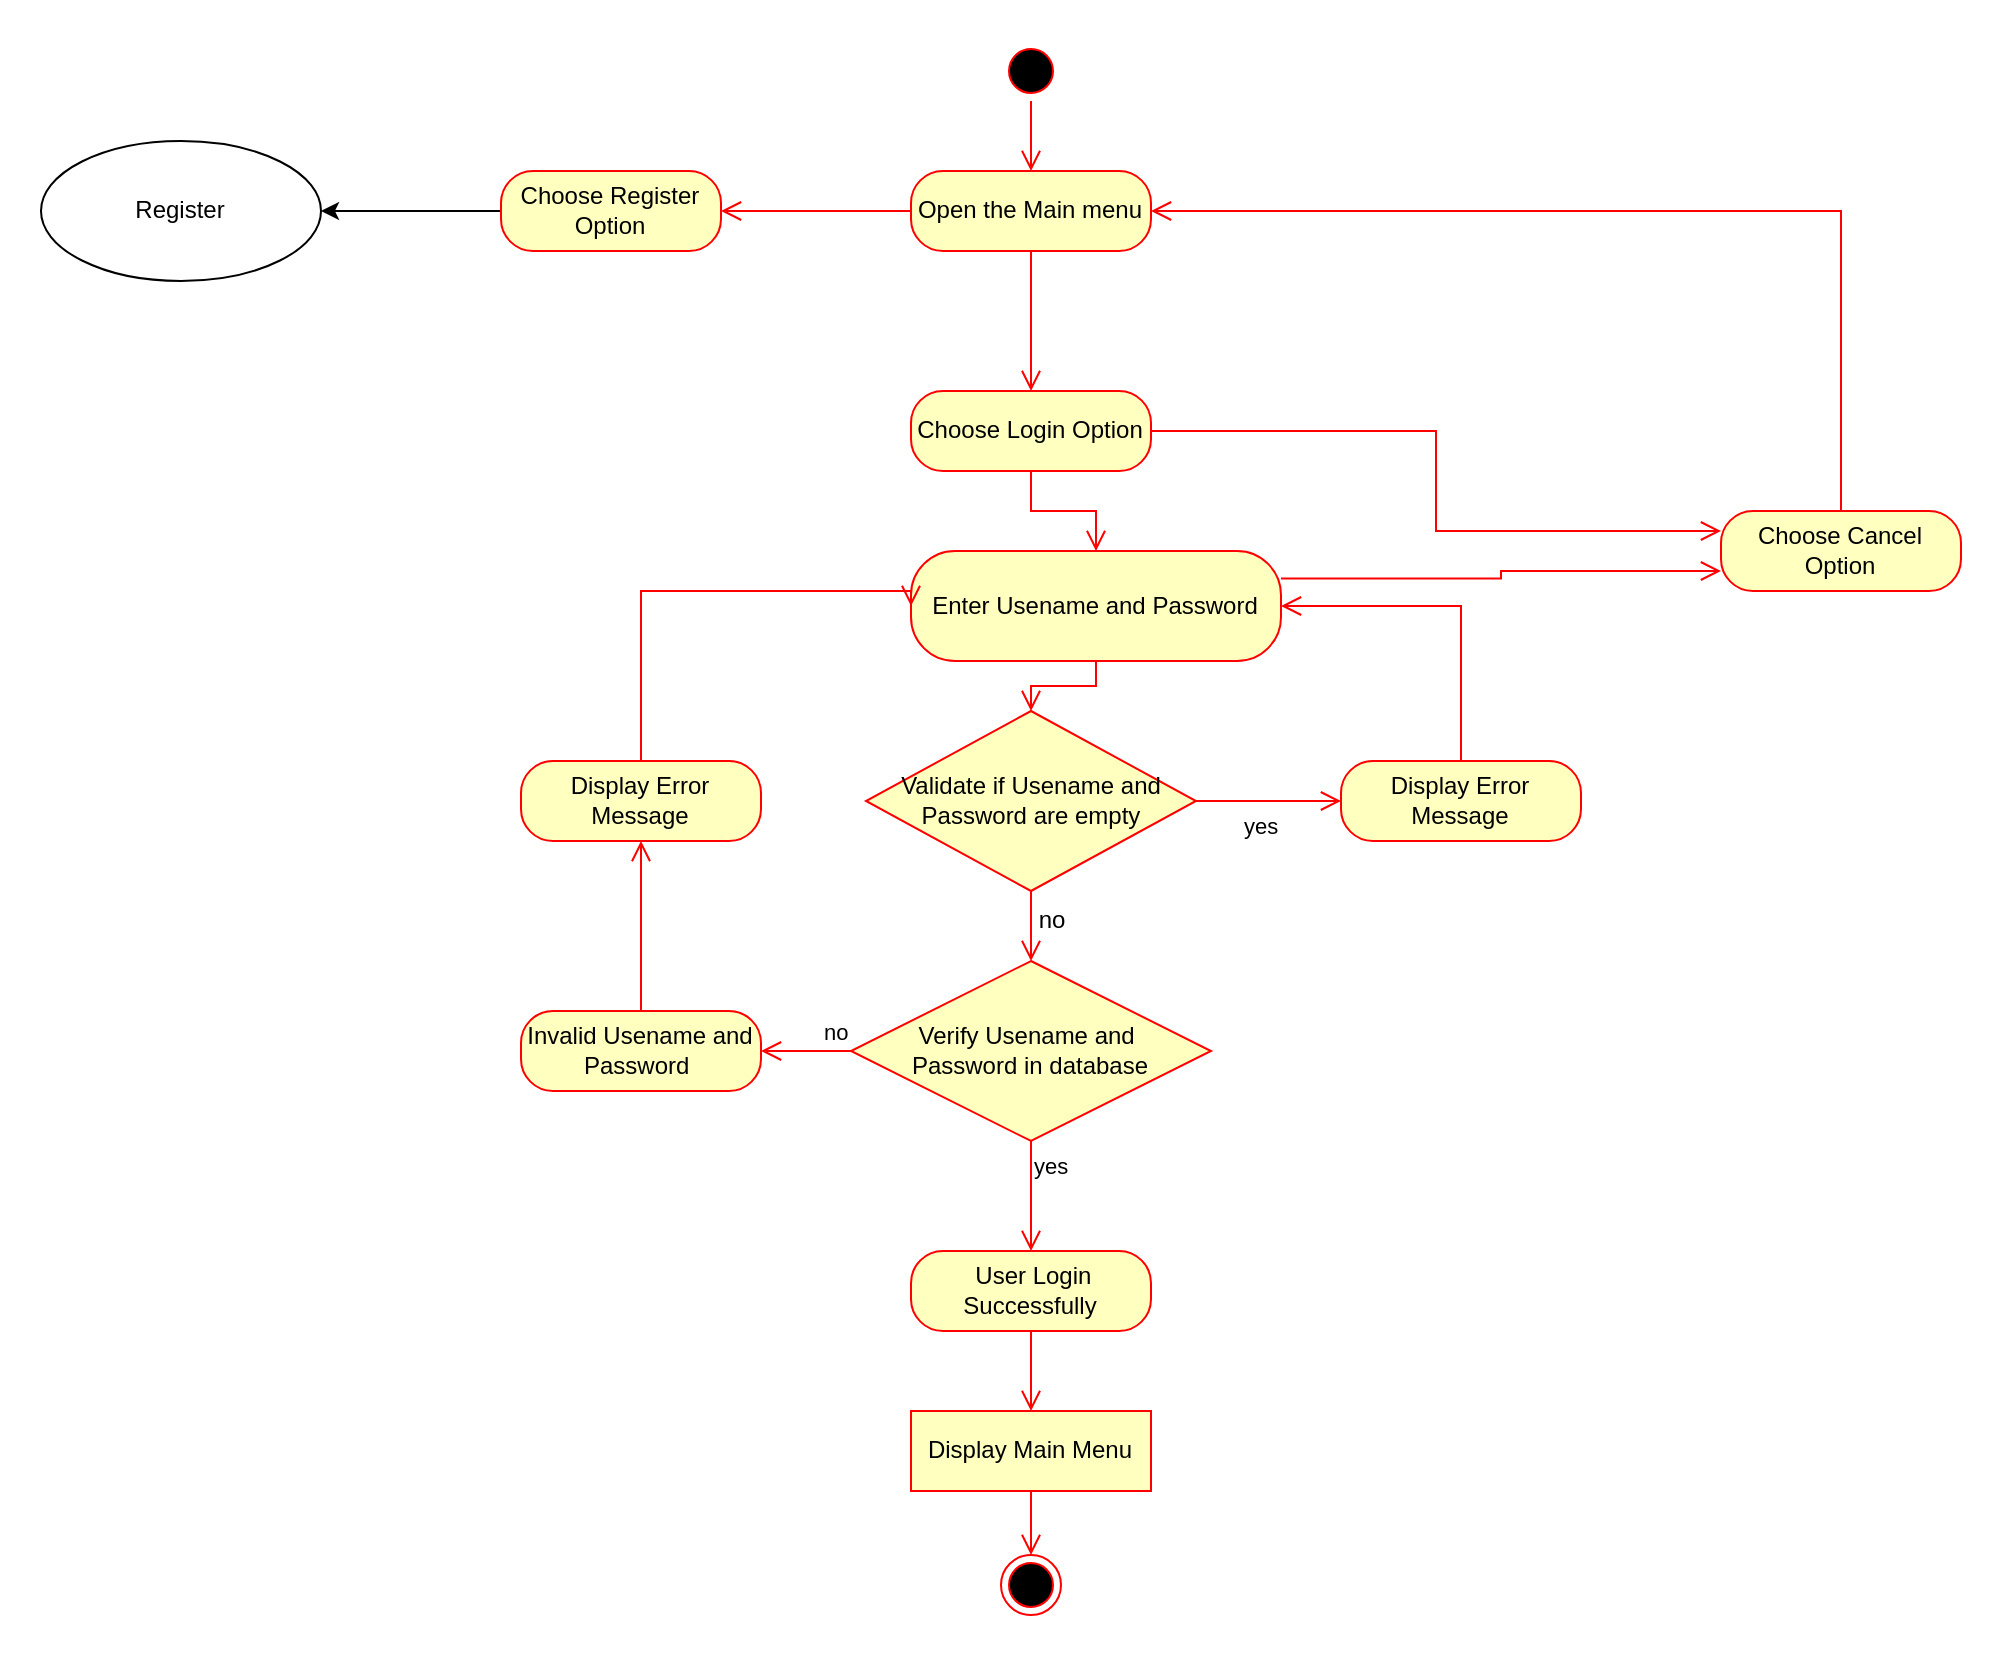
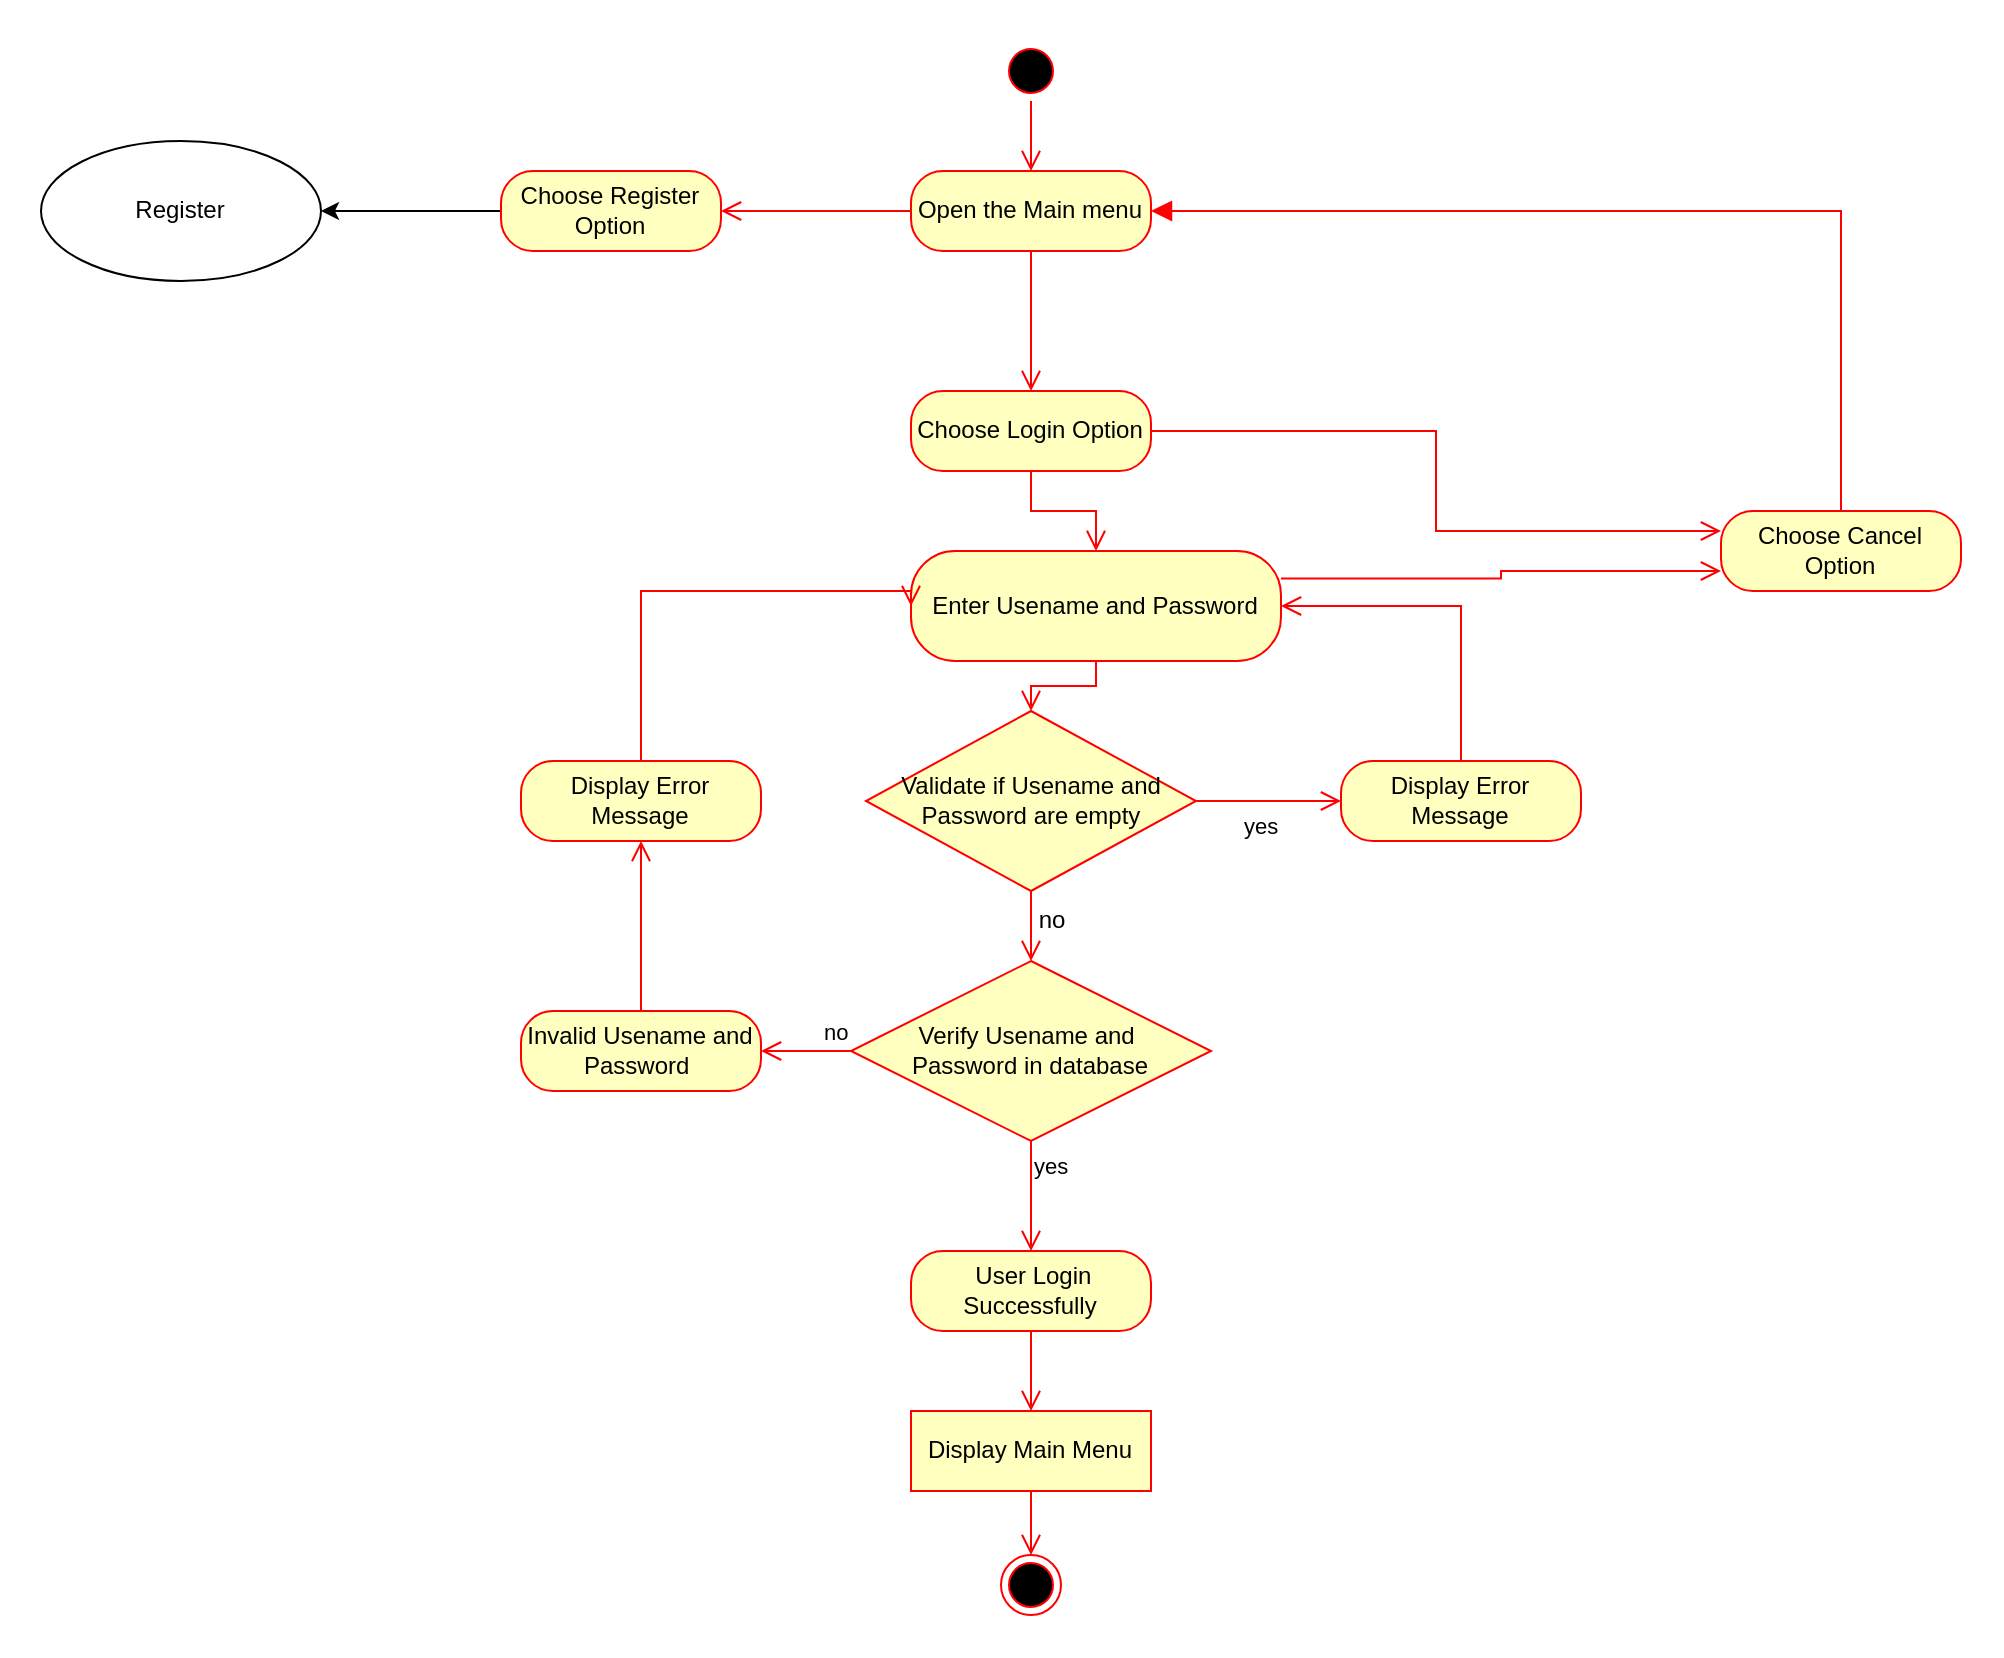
(1165, 211) -> (1172, 211)
